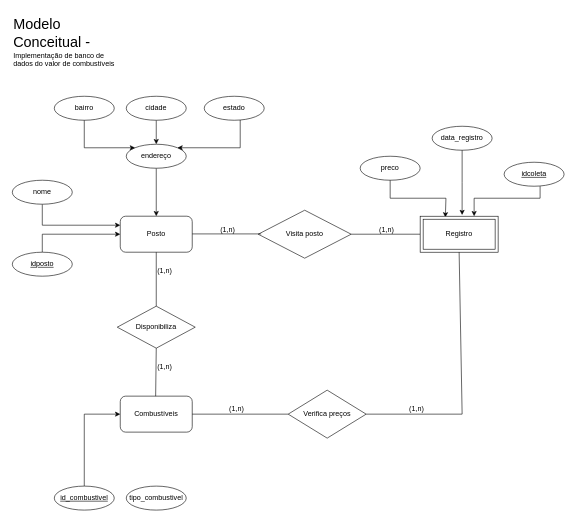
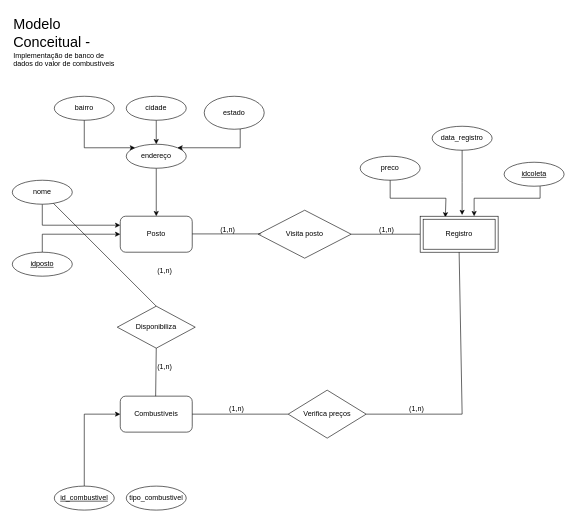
(234, 108) -> (234, 113)
(156, 279) -> (105, 255)
